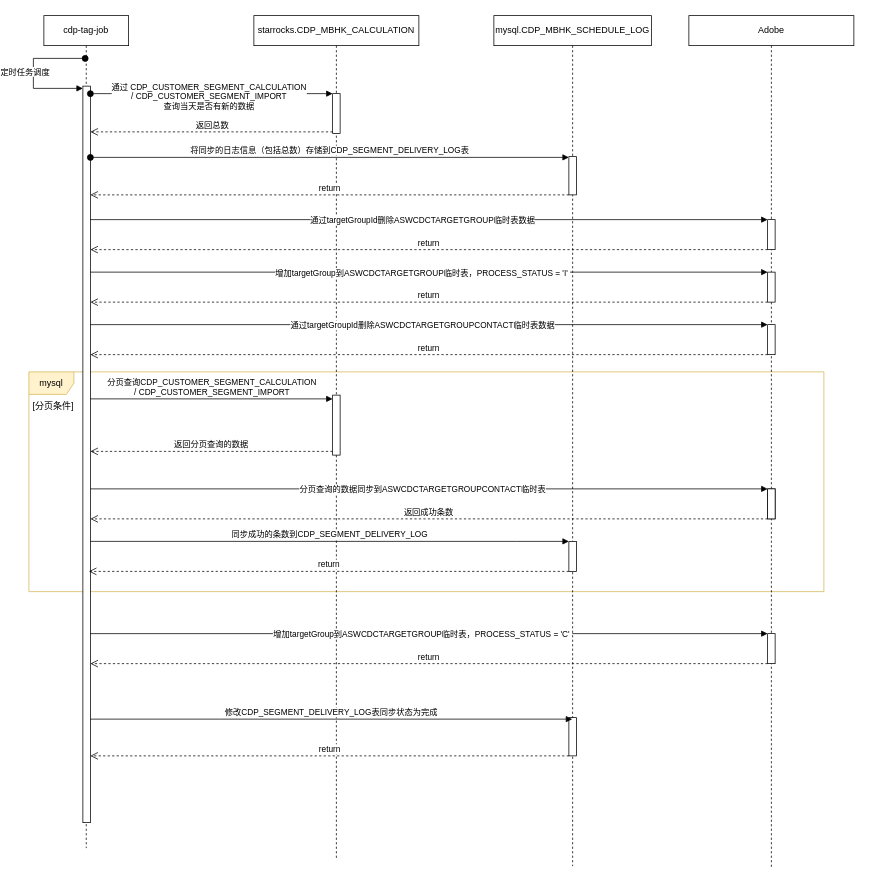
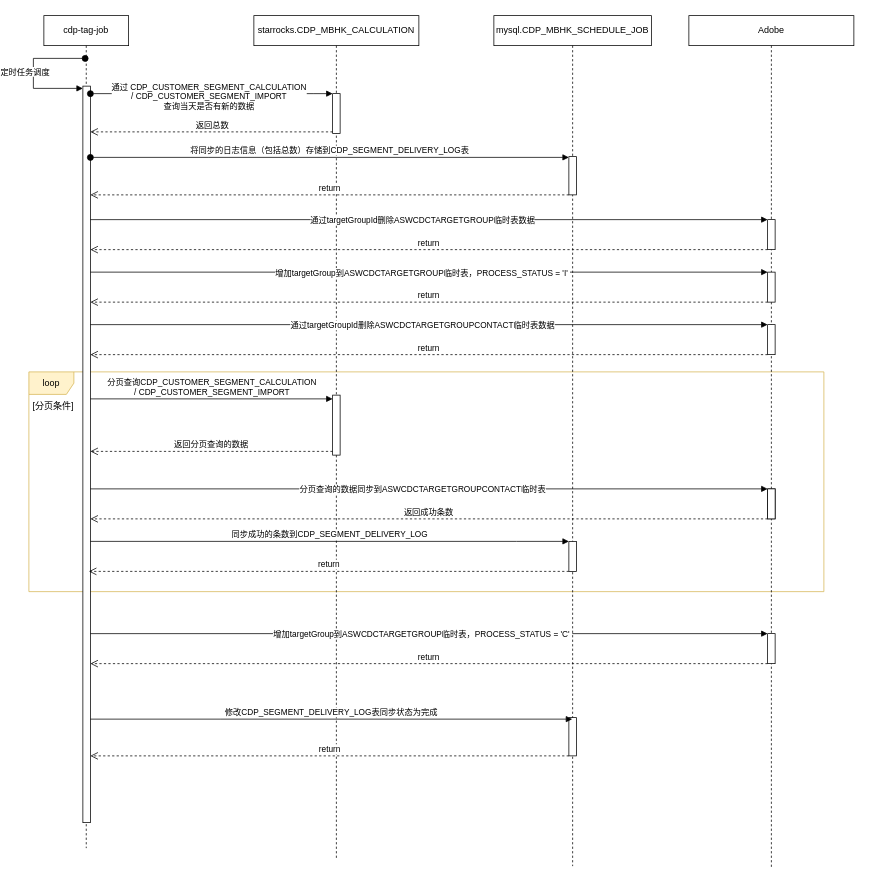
(573, 30) -> (573, 30)
(51, 383) -> (51, 383)
